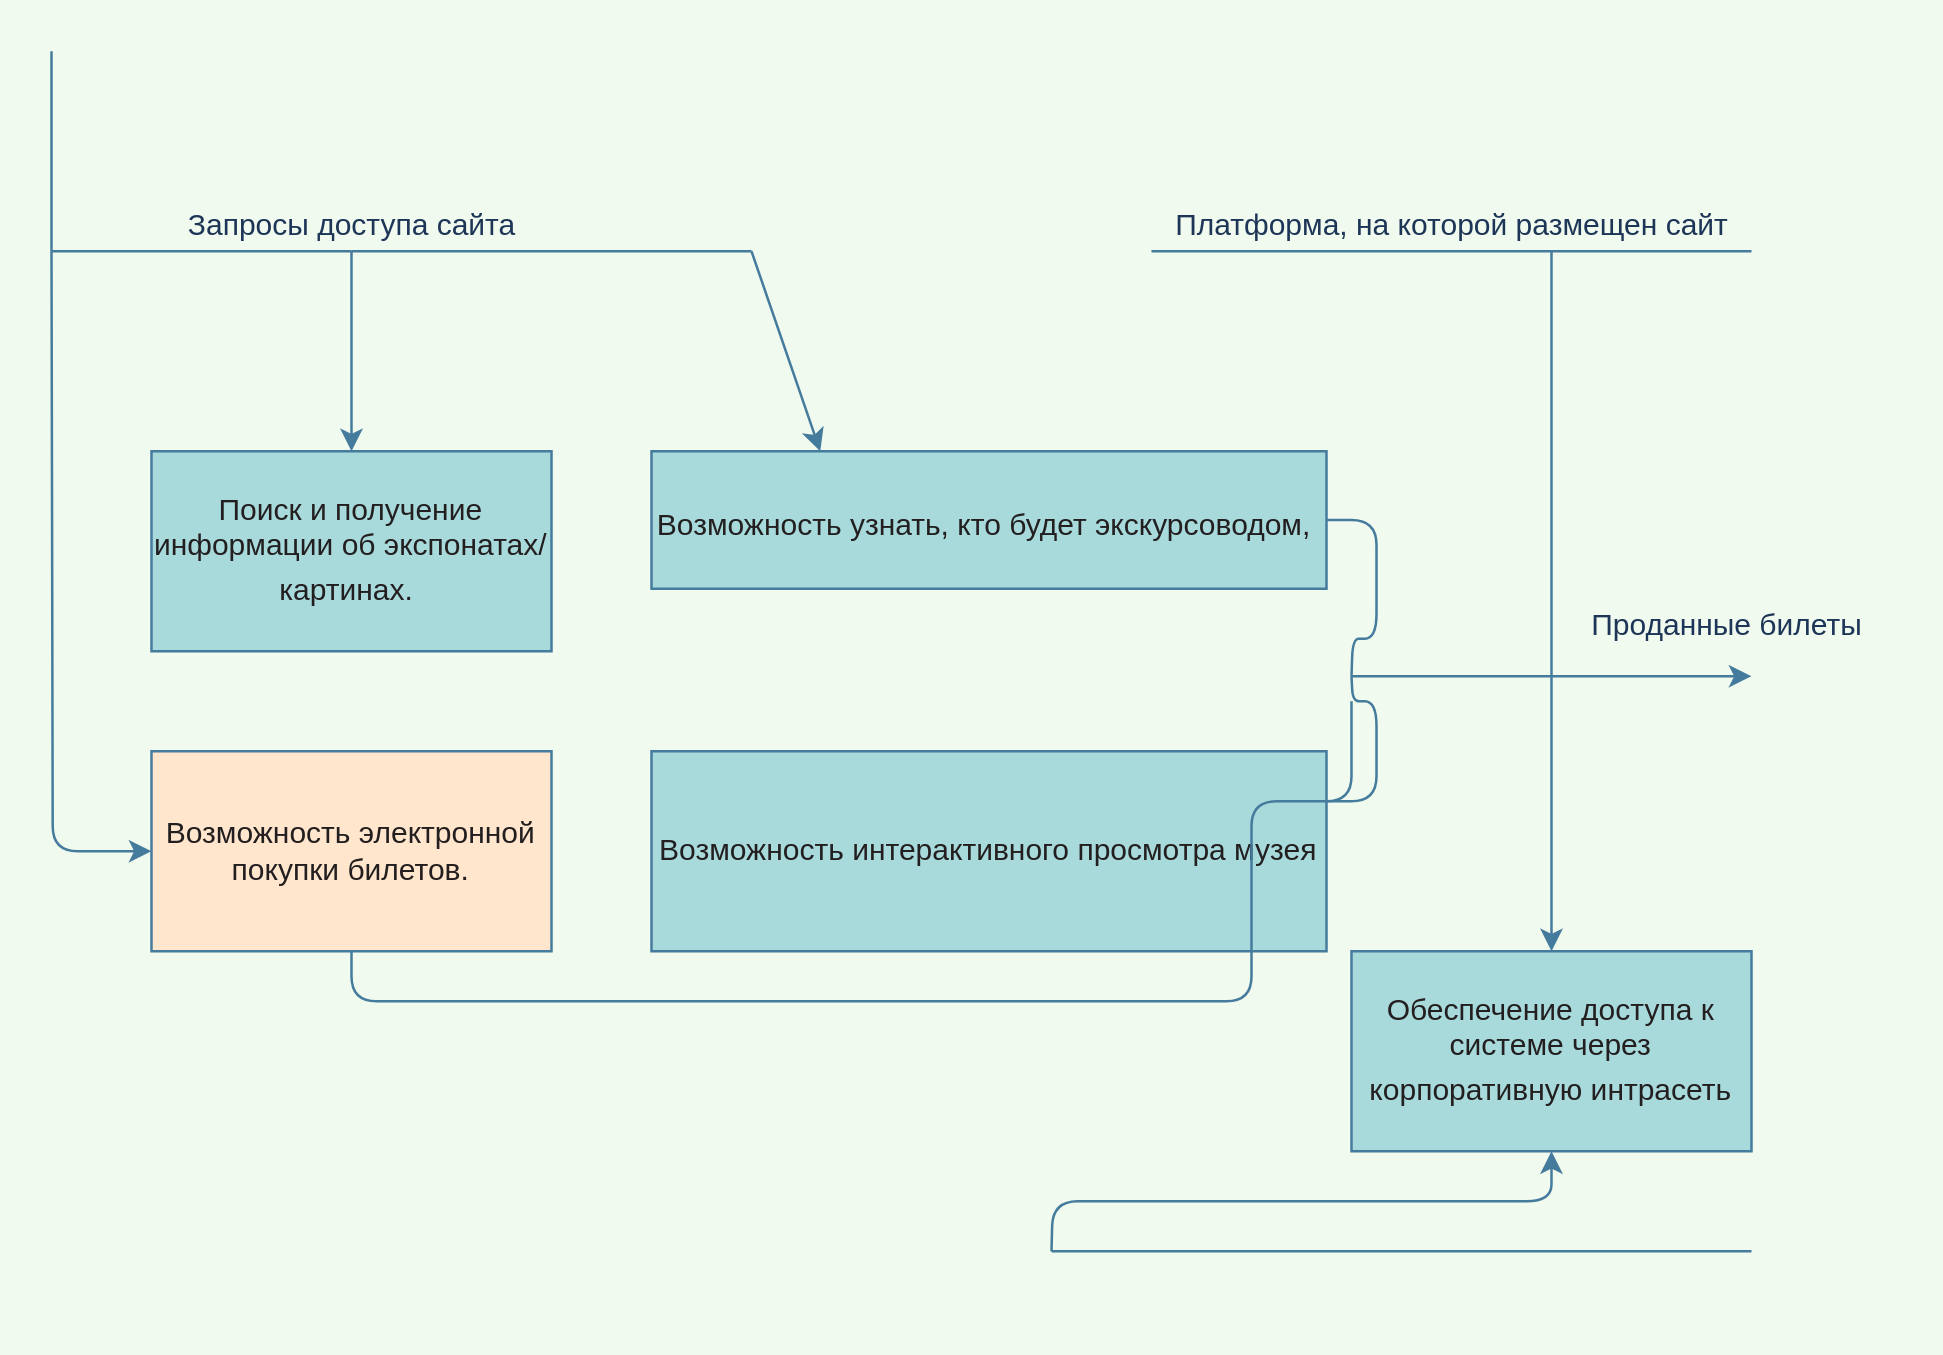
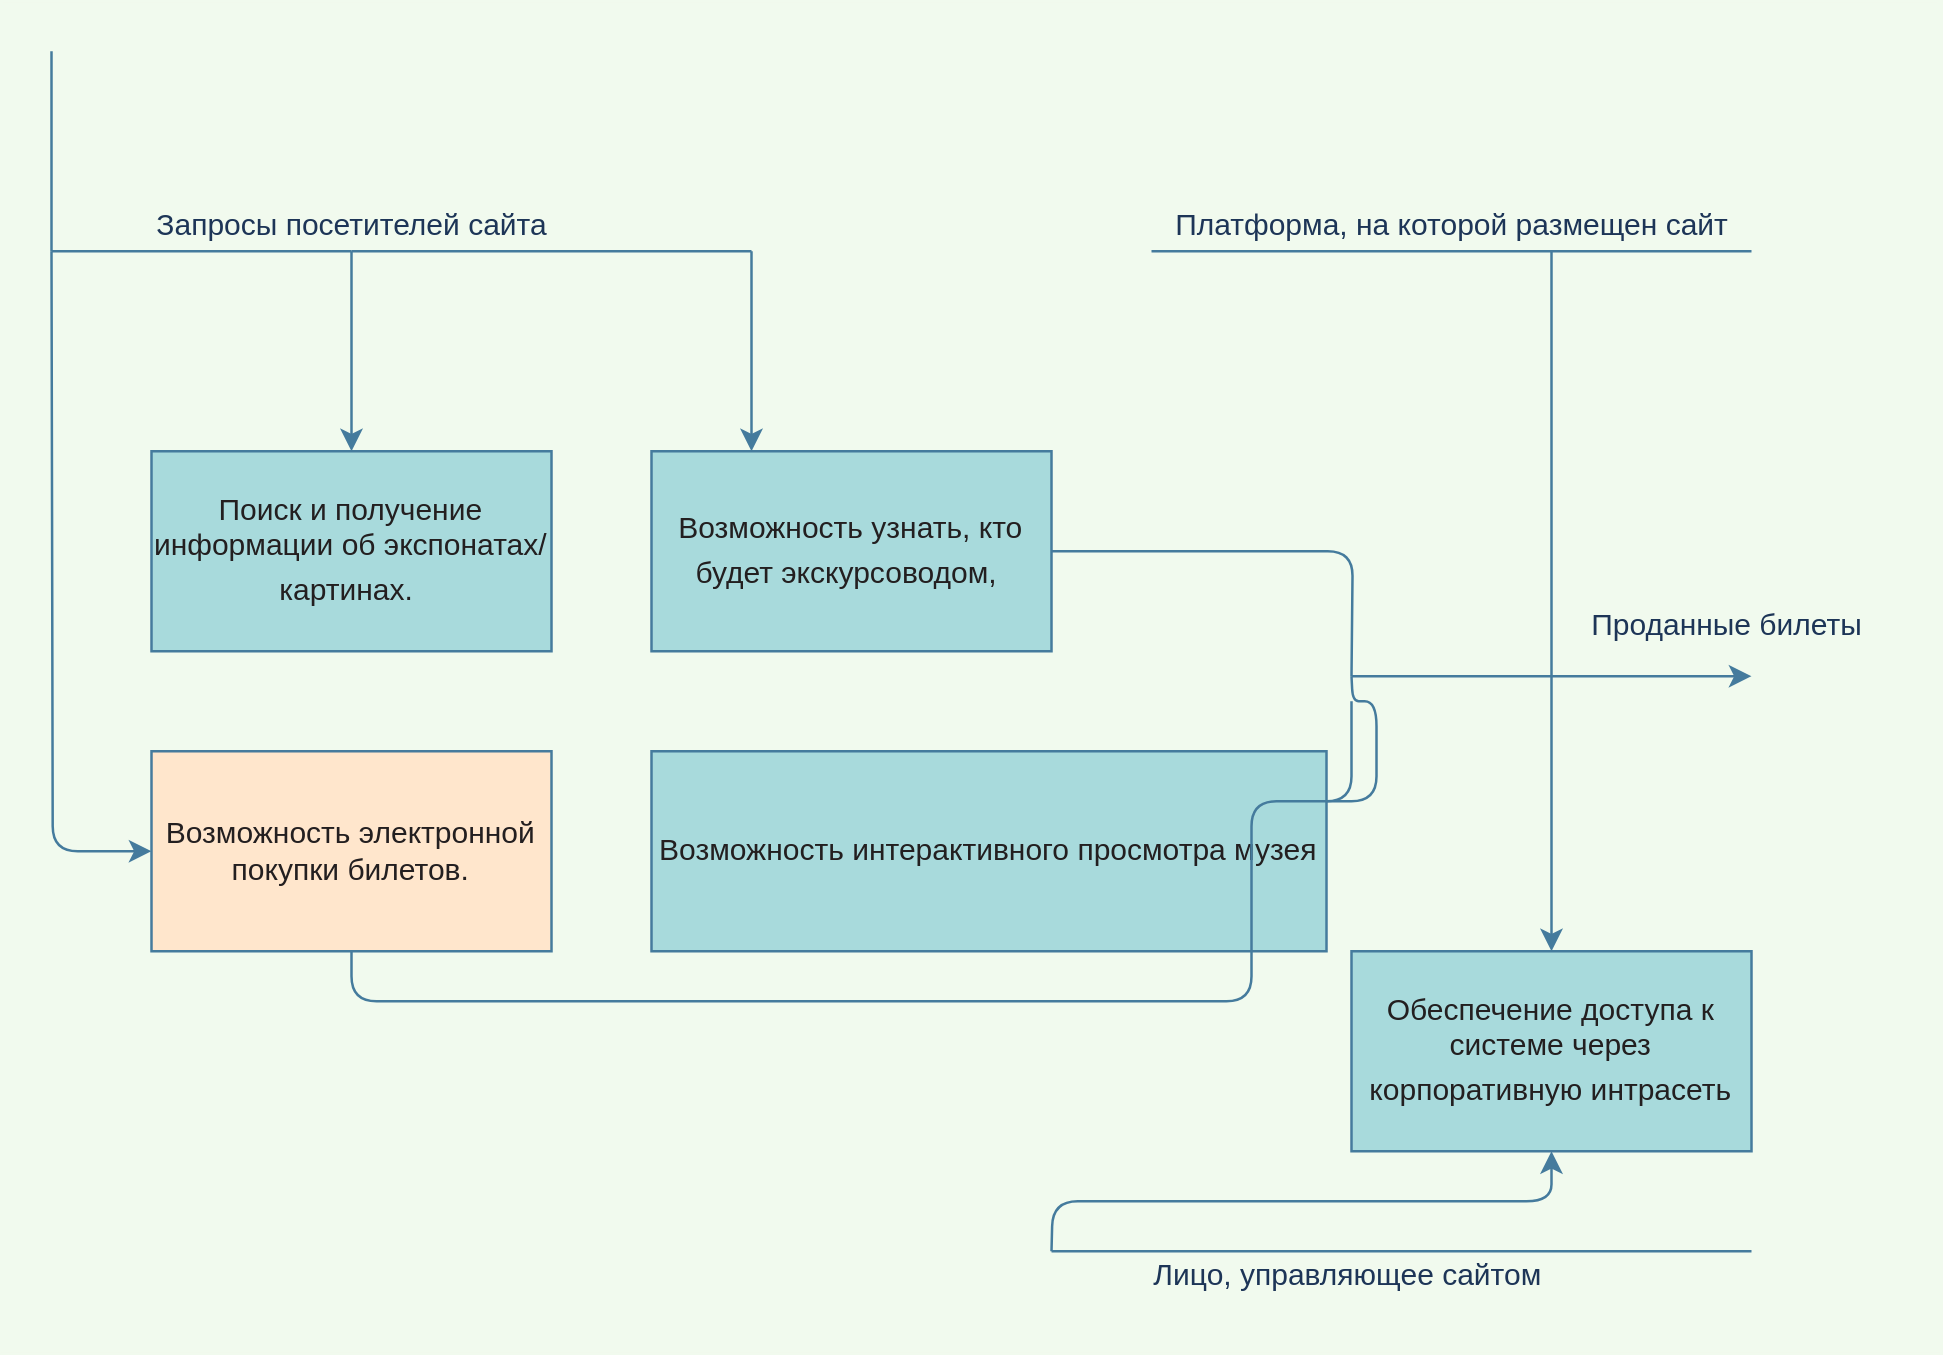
(353, 226) -> (353, 226)
(989, 520) -> (851, 551)
none -> (1351, 1276)
